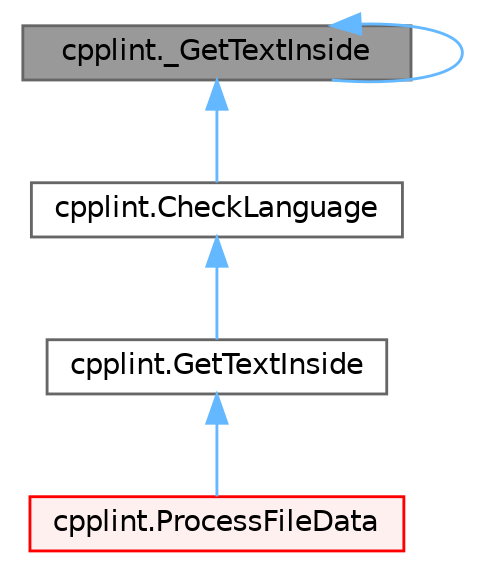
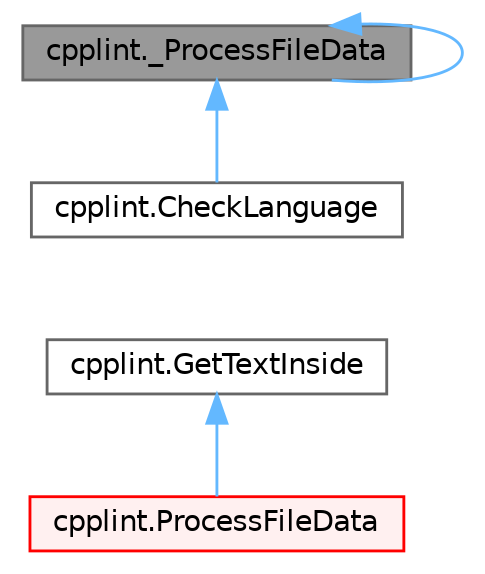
(217, 53) -> (217, 53)
(217, 303) -> none
